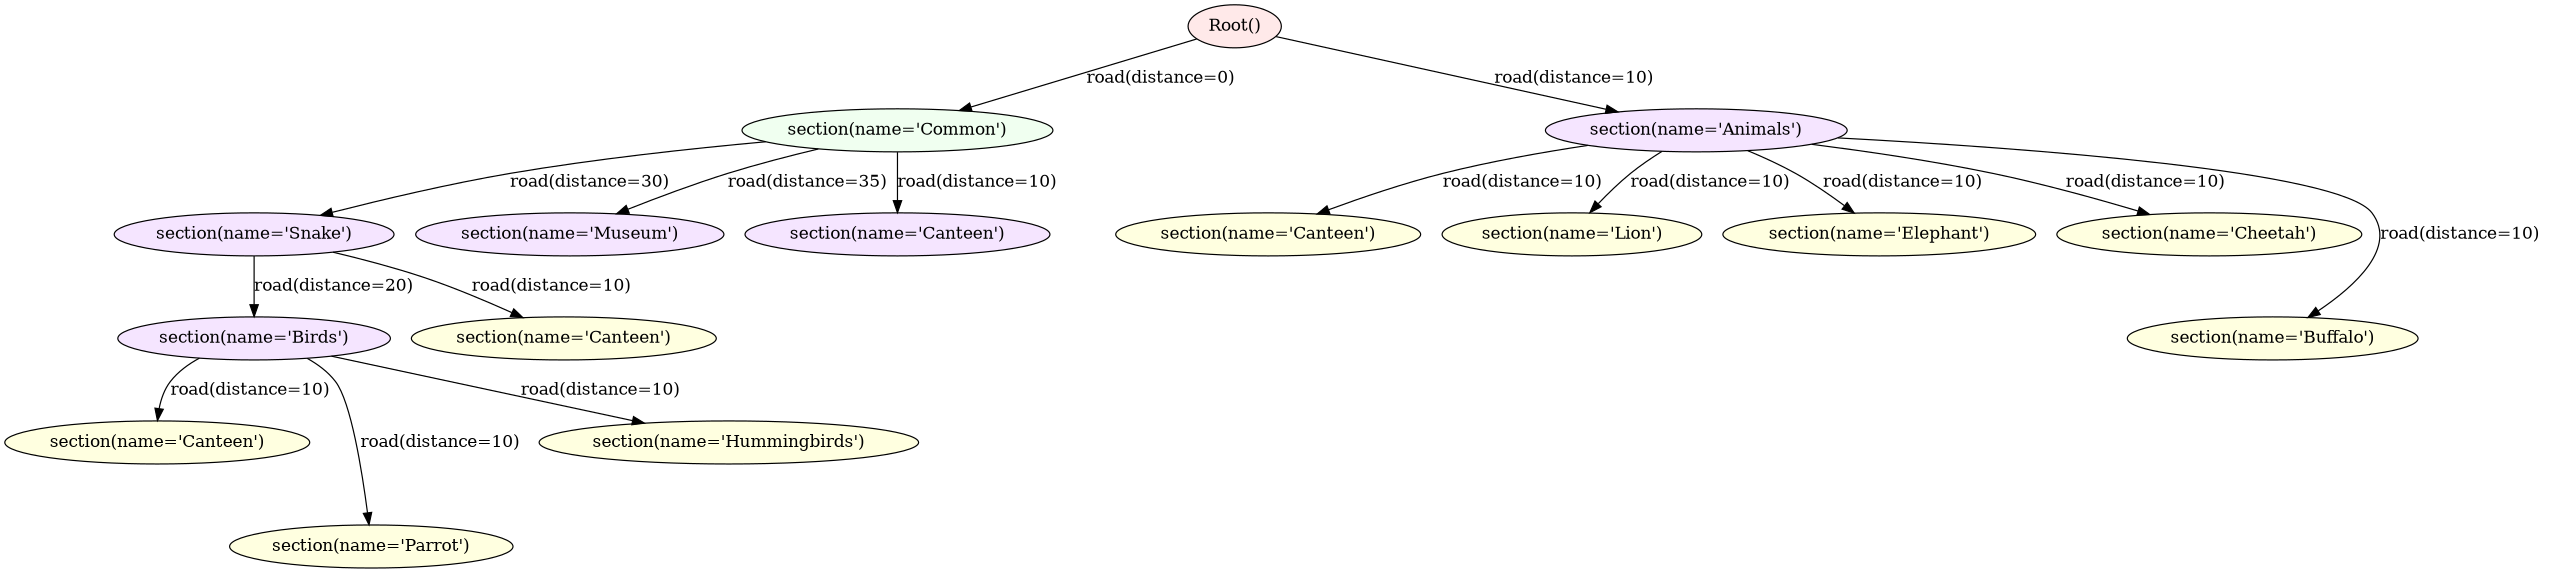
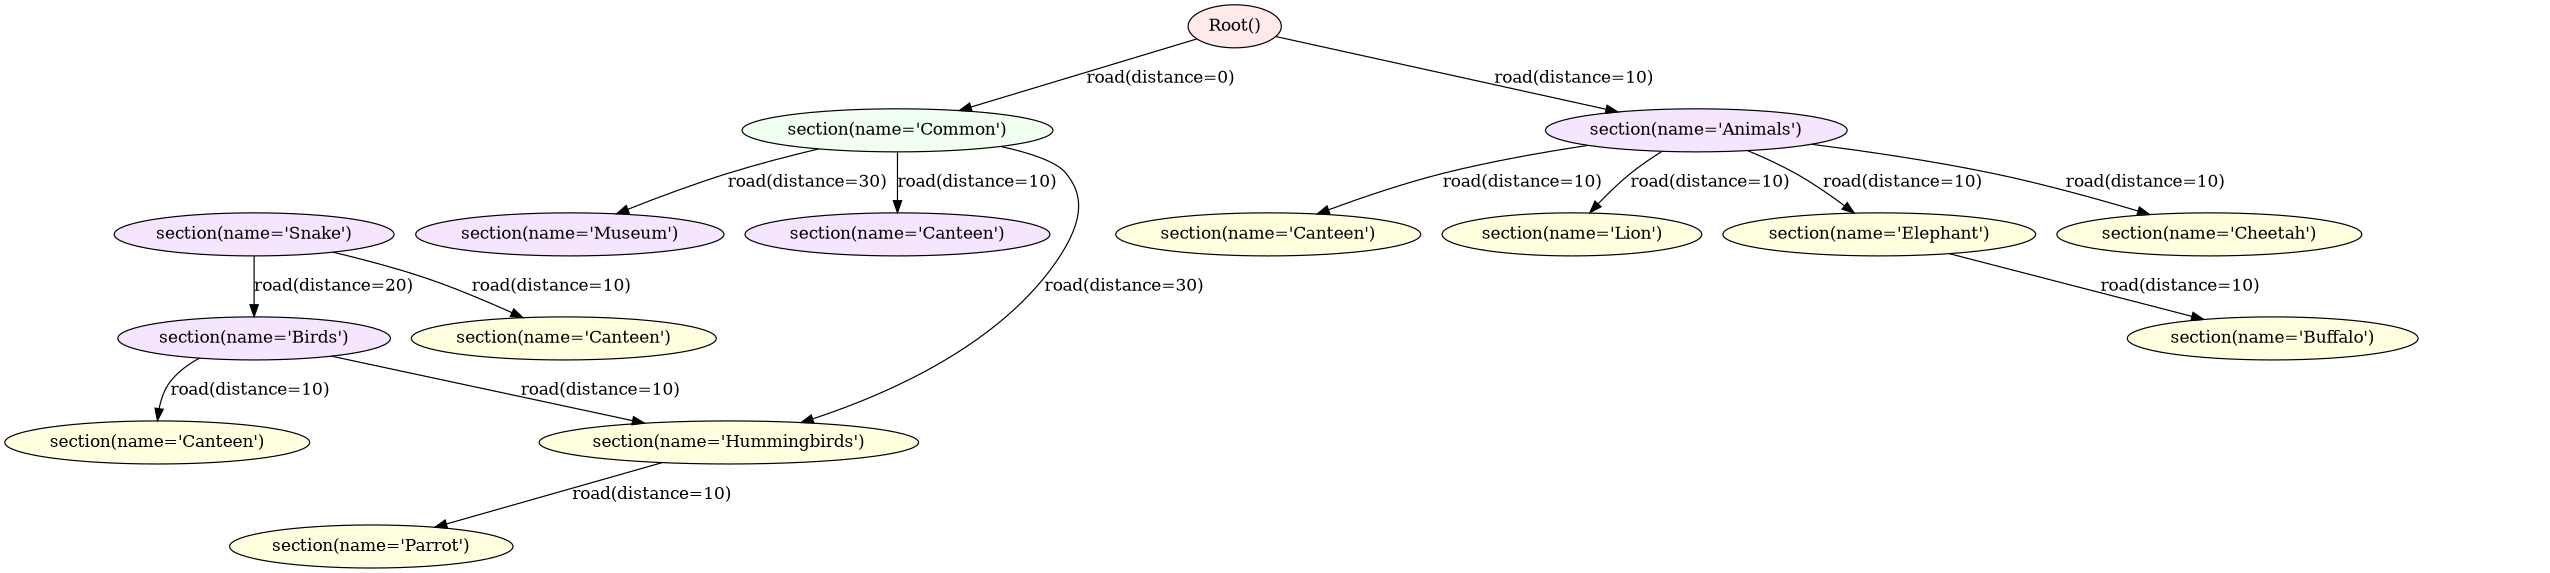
(2171, 164) -> (2071, 285)
(547, 167) -> (1014, 309)
(810, 182) -> (810, 182)
(353, 428) -> (554, 493)
